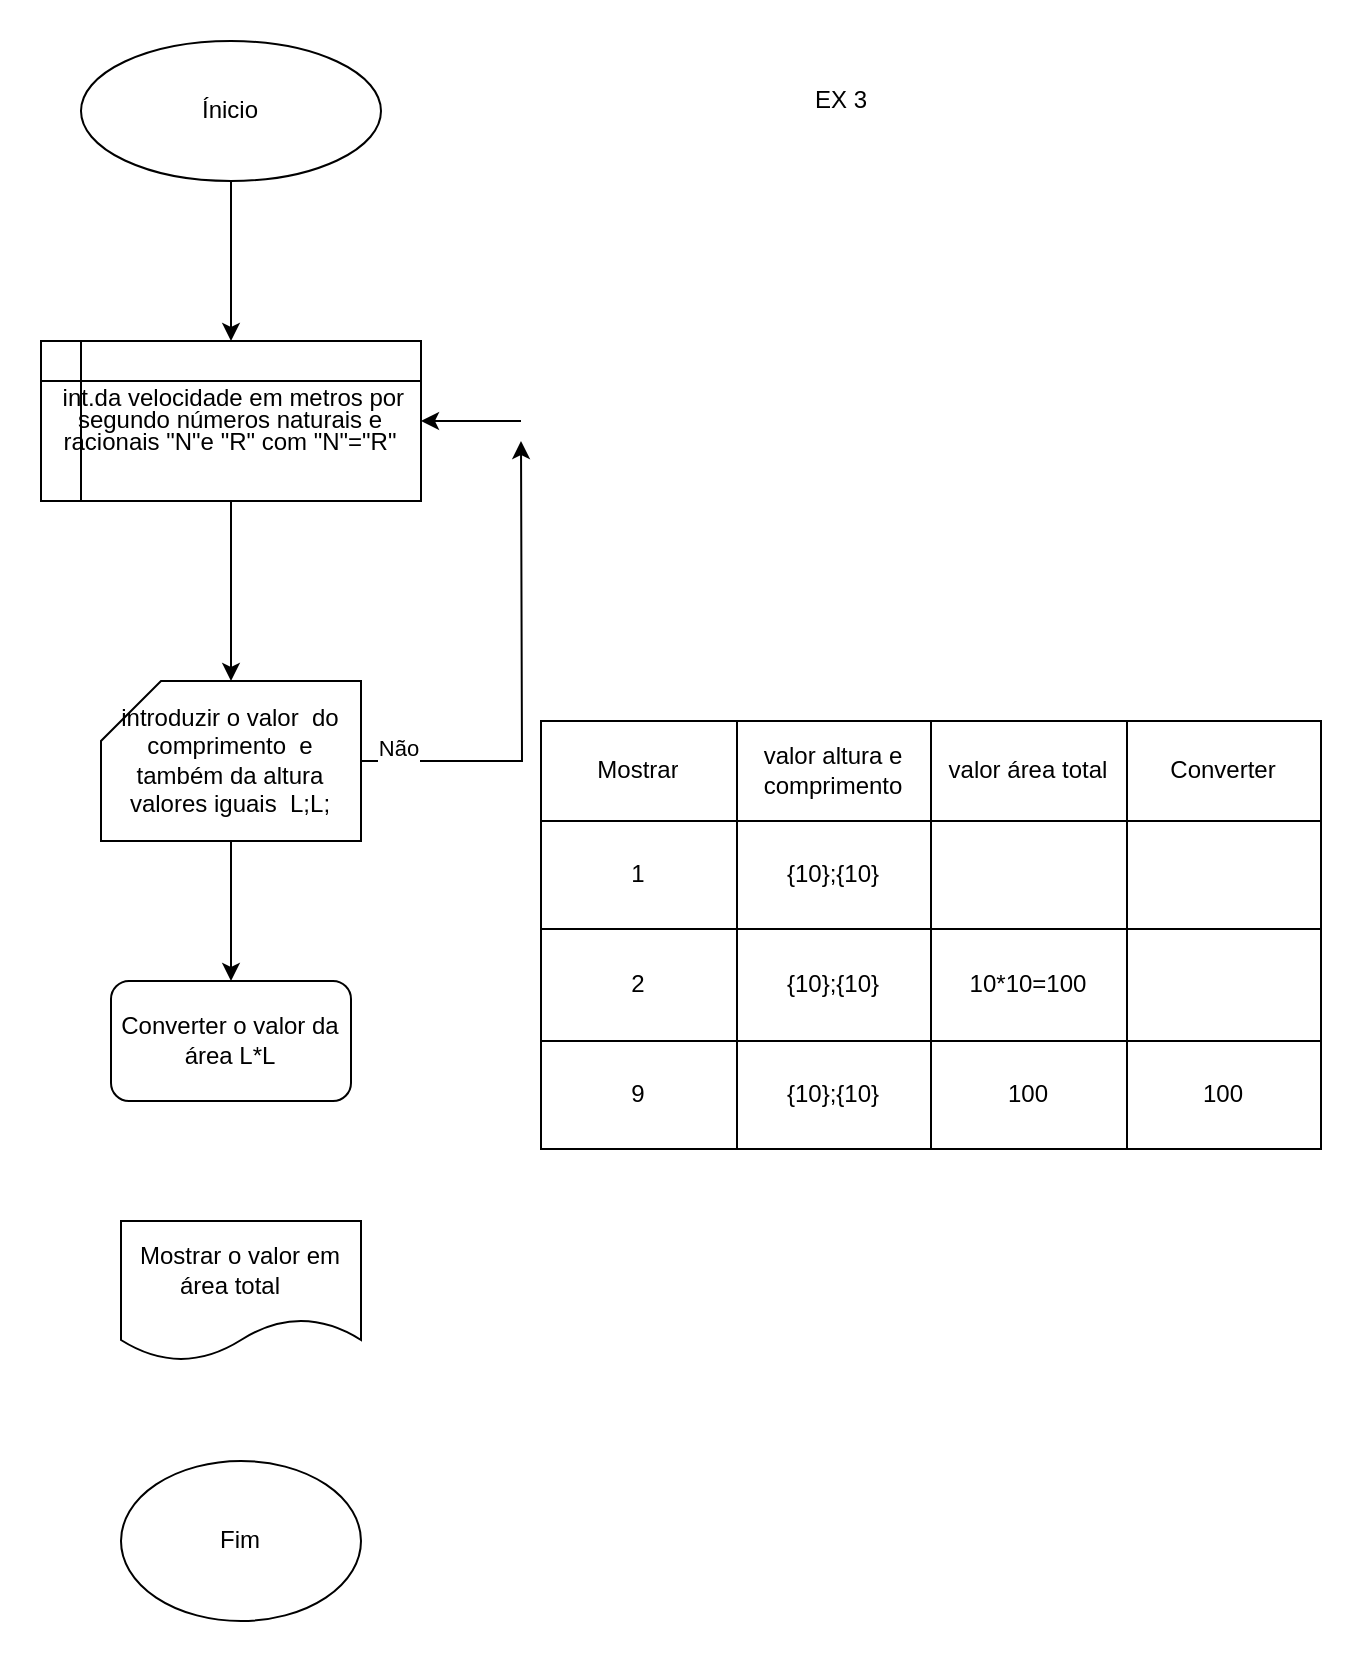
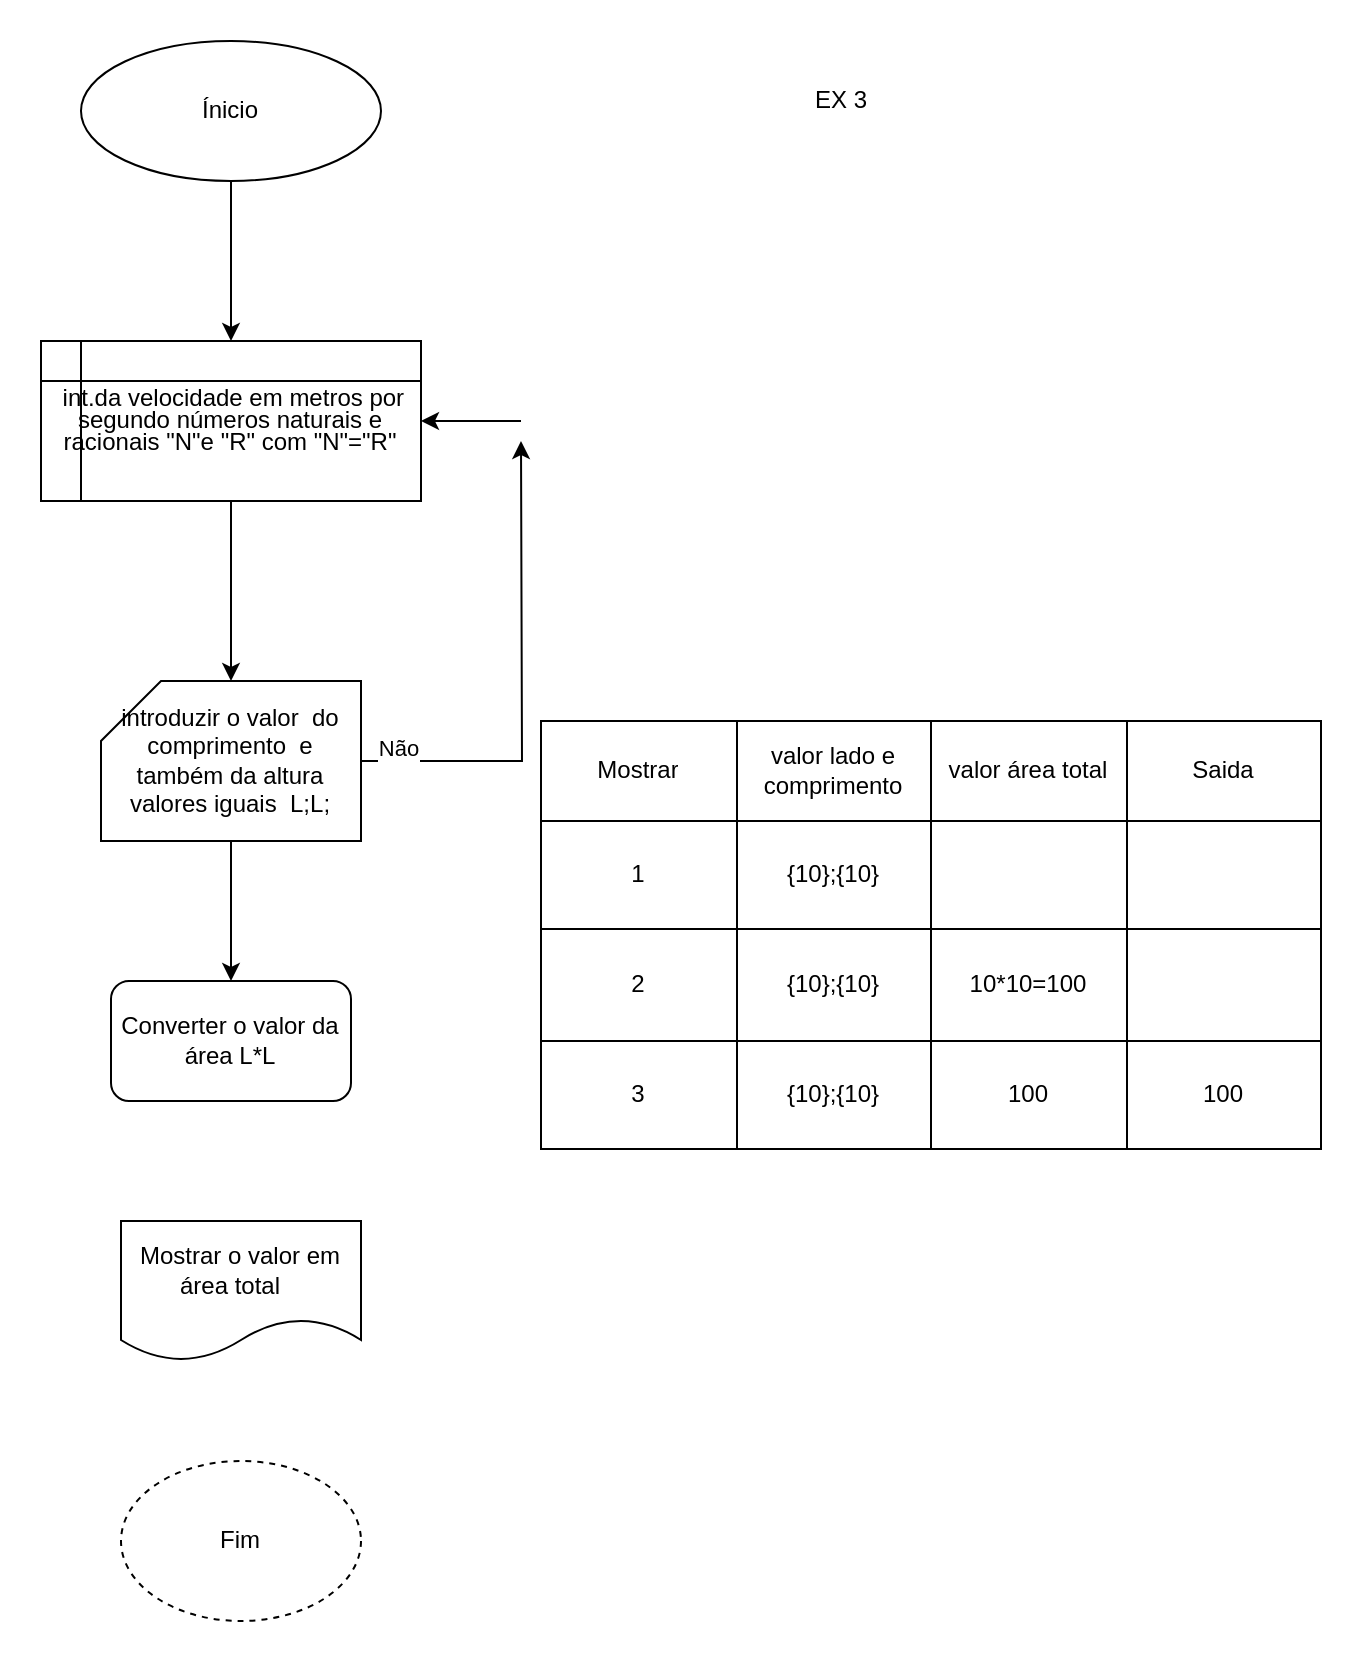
(834, 771) -> (834, 771)
(1224, 771) -> (1224, 771)
(639, 1095) -> (639, 1095)
(241, 1541) -> (241, 1541)
